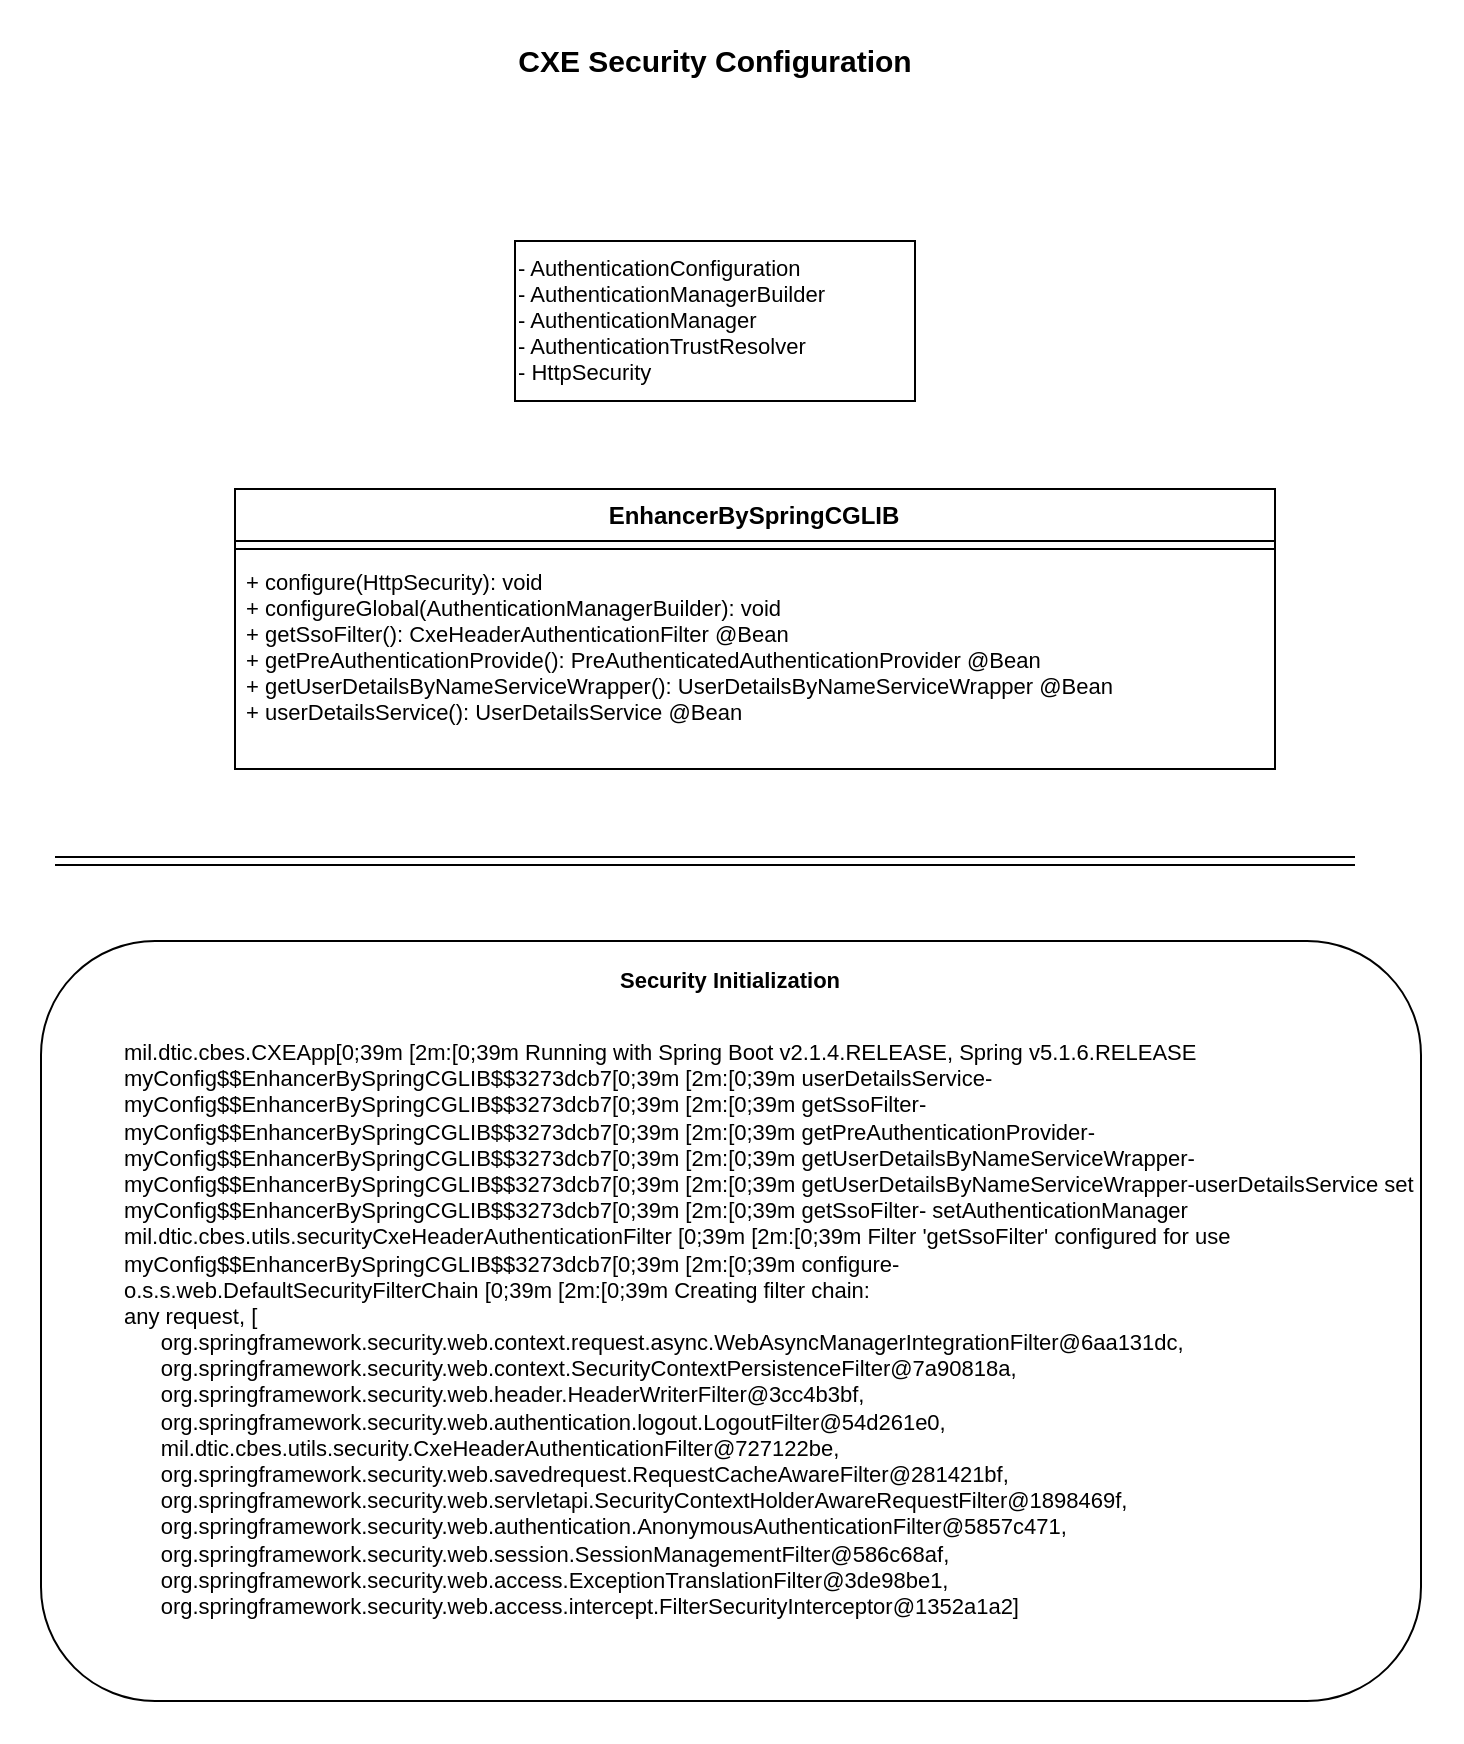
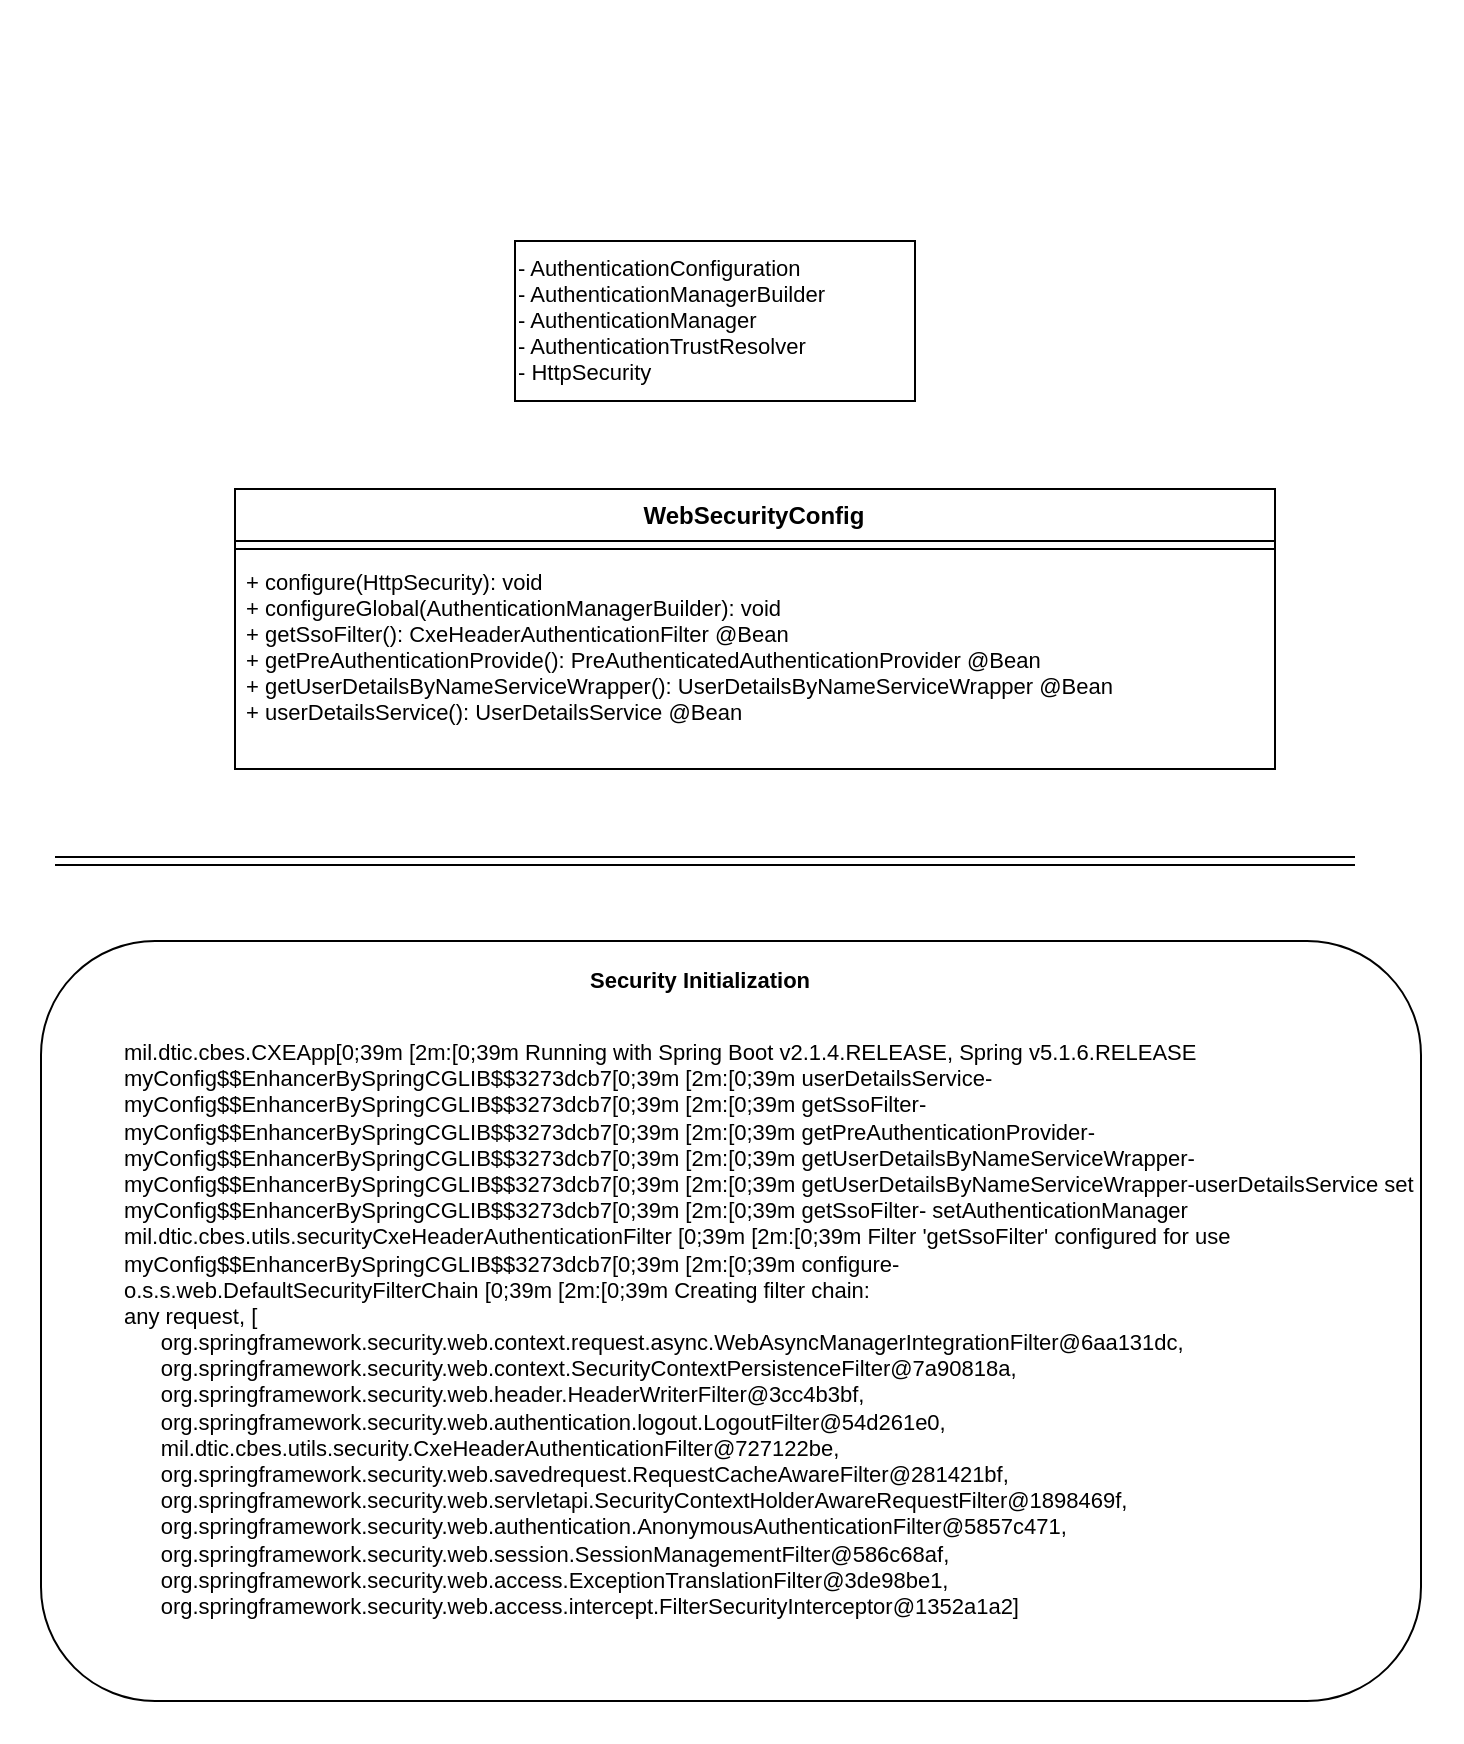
(715, 61) -> none
(754, 516) -> (754, 516)
(731, 981) -> (701, 981)
